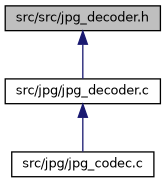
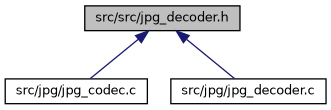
(83, 135) -> (114, 59)
